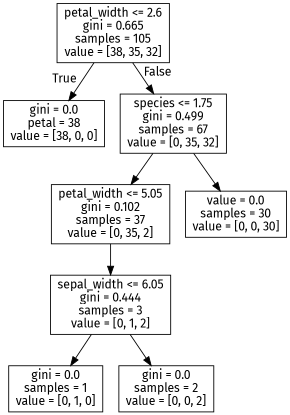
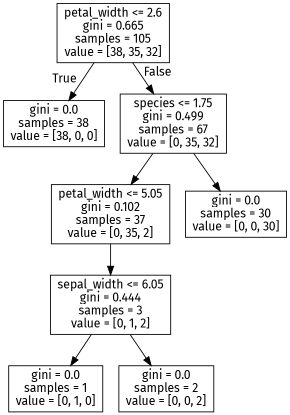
(54, 124) -> (54, 124)
(236, 214) -> (236, 214)
